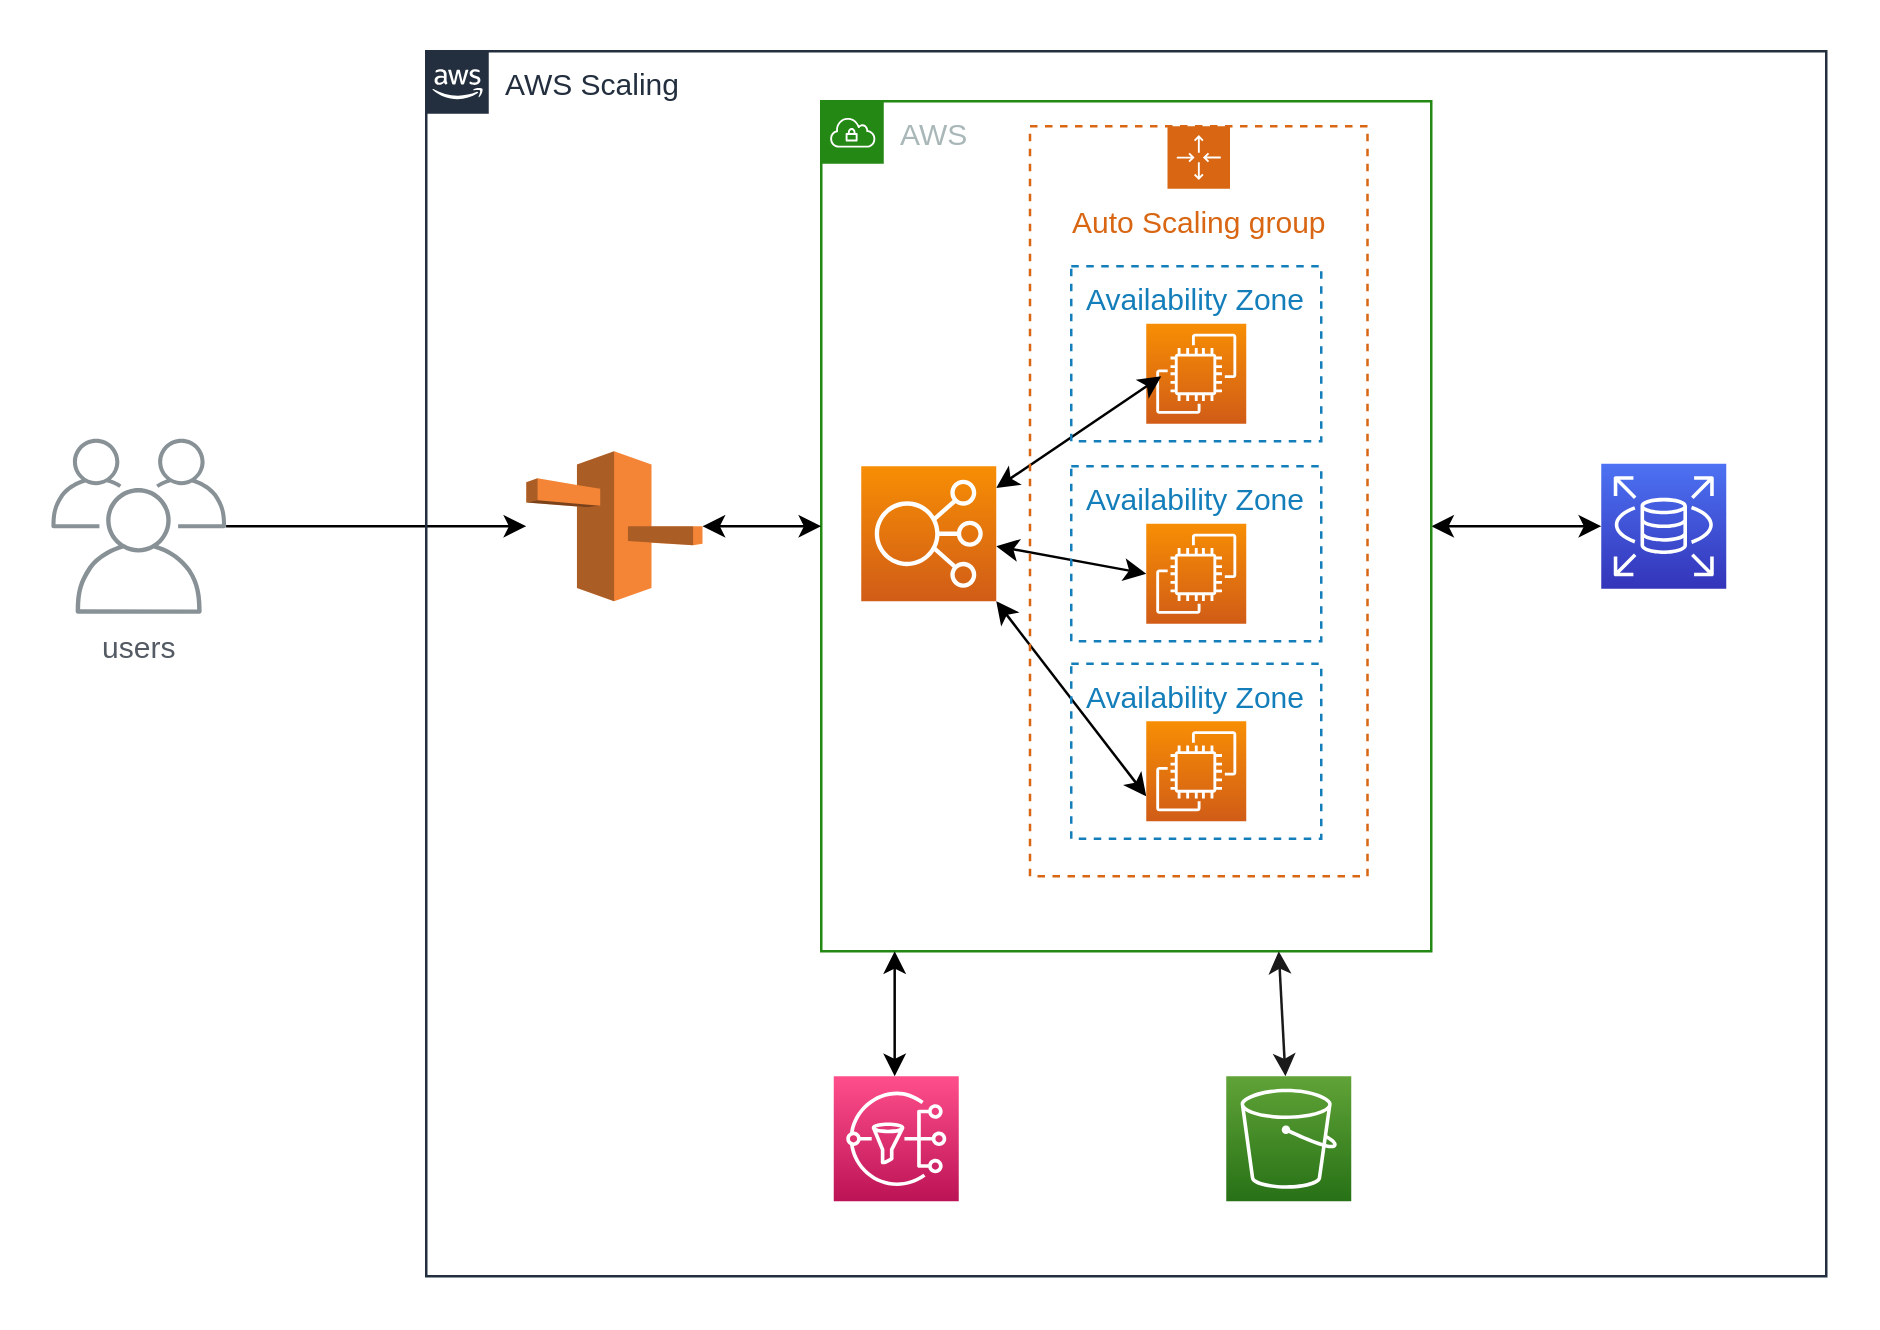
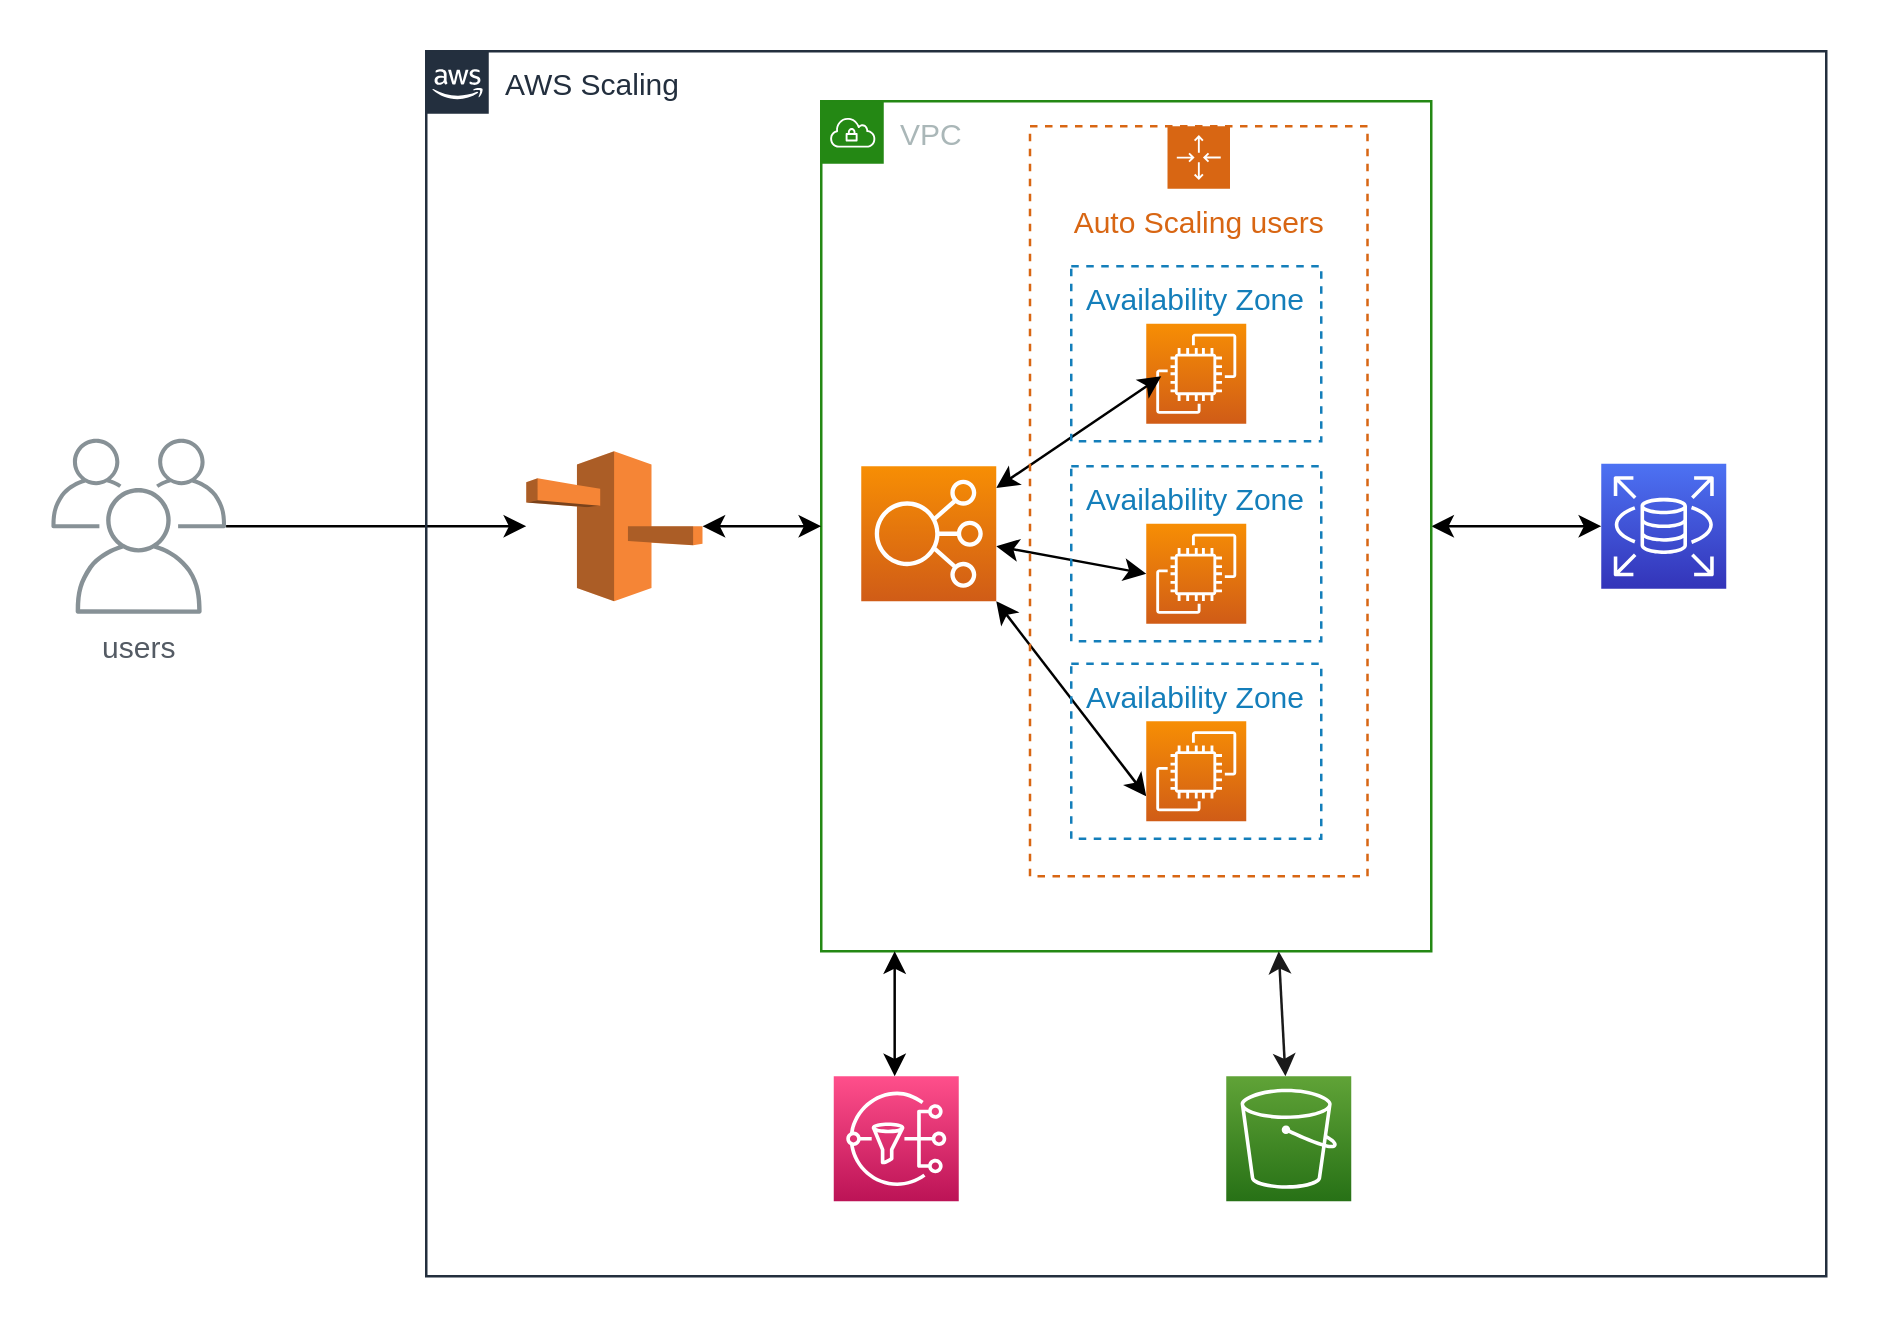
(926, 137) -> (926, 137)
(1200, 224) -> (1200, 224)
